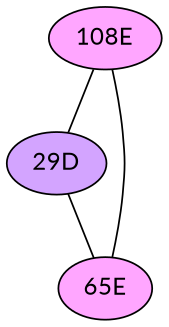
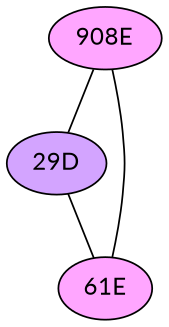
(105, 38) -> (105, 38)
(105, 288) -> (105, 288)
